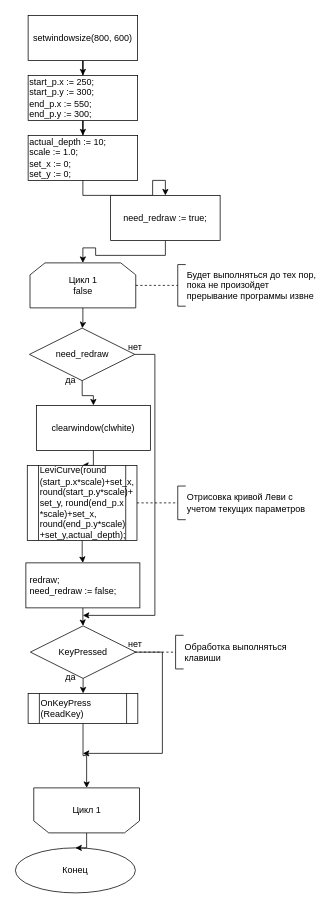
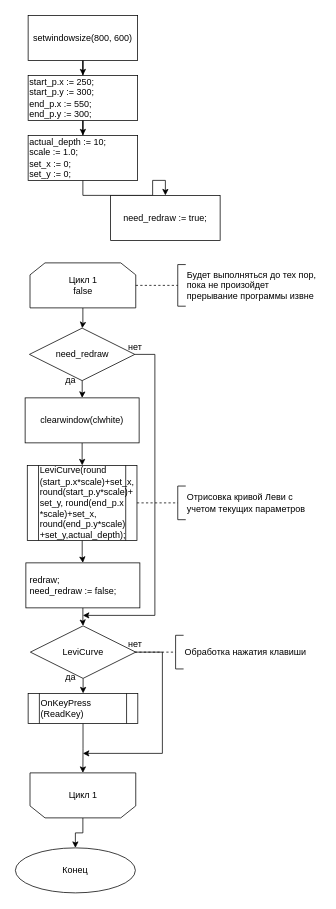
(134, 255) -> none
(93, 428) -> (82, 420)
(83, 652) -> (83, 652)
(252, 652) -> (246, 652)
(87, 810) -> (83, 795)
